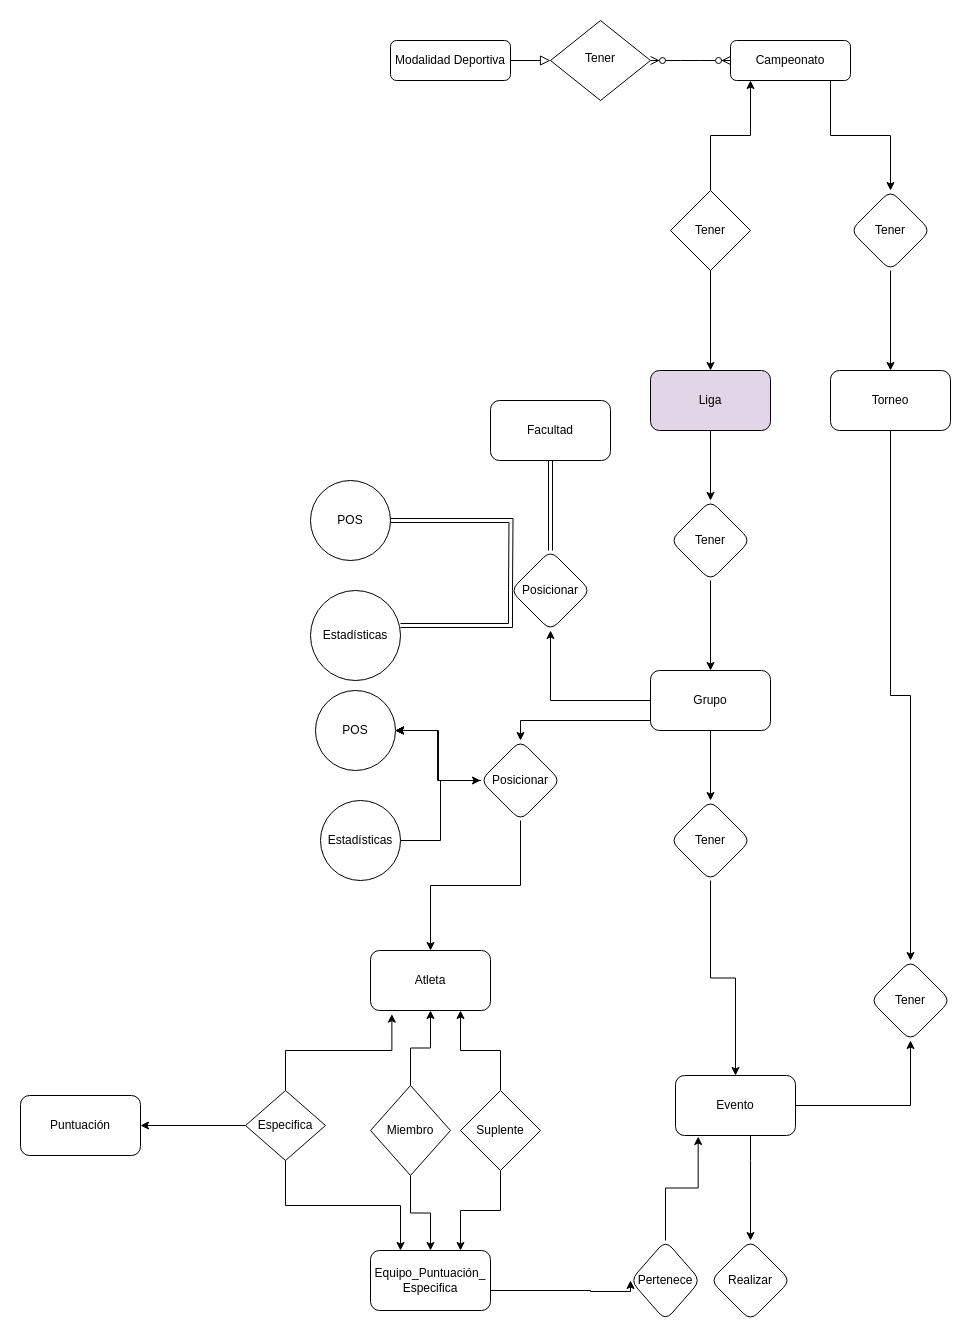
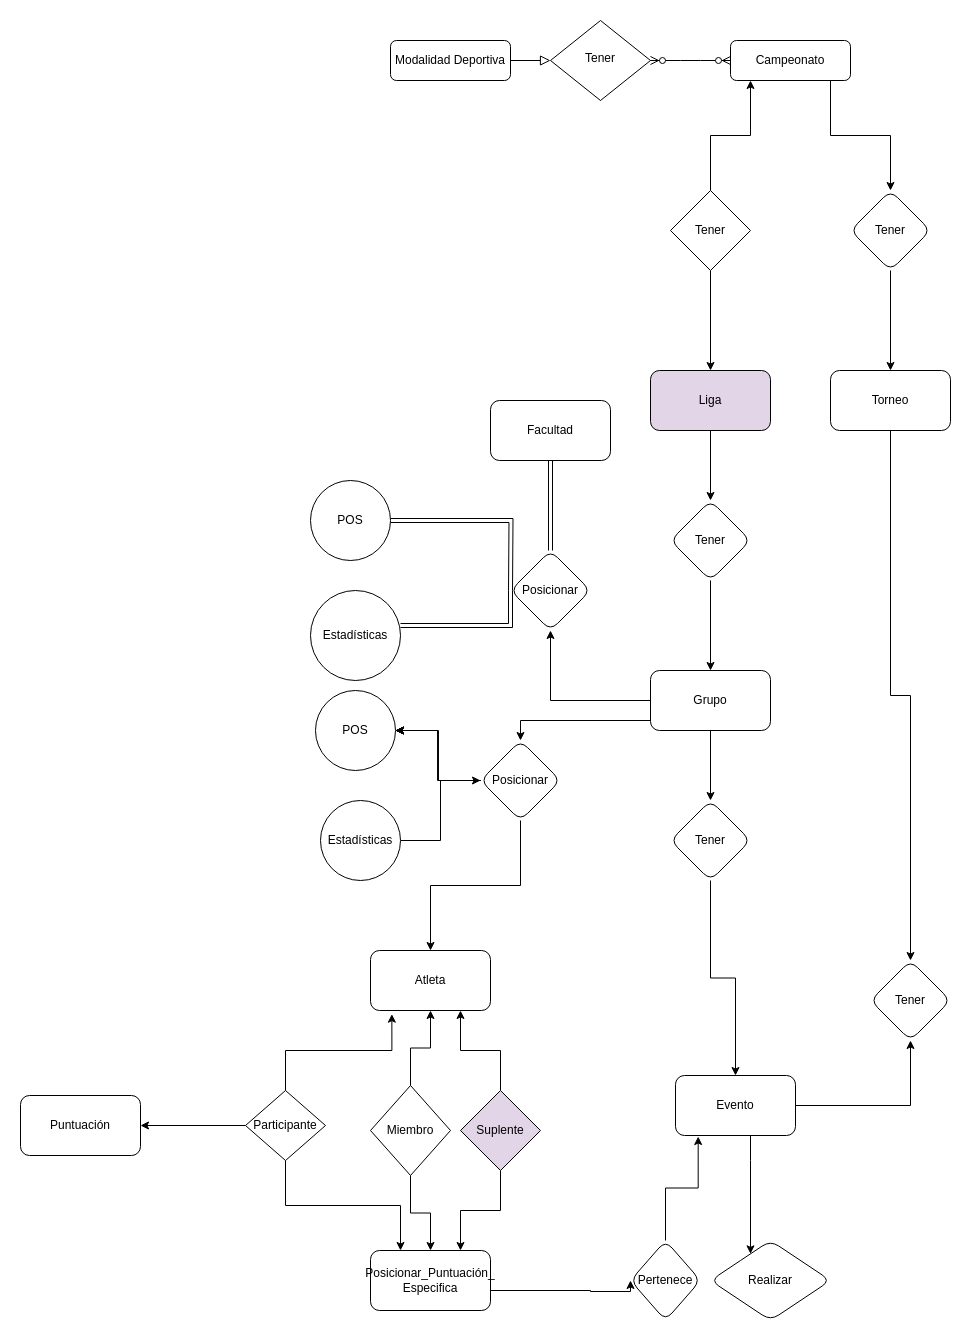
(286, 1126) -> (286, 1126)
(501, 1131) -> (501, 1131)
(431, 1281) -> (431, 1281)
(751, 1281) -> (771, 1281)
